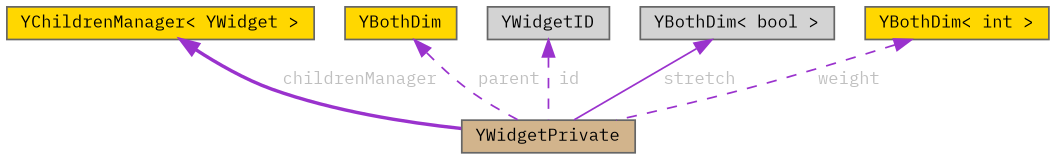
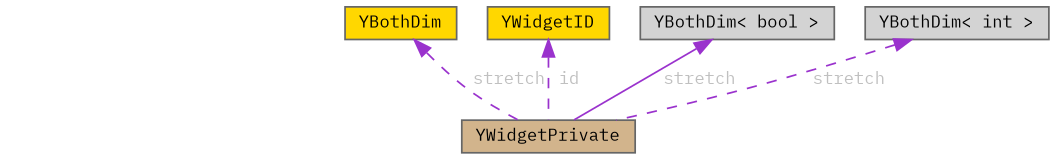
(161, 23) -> none
(548, 23) -> (548, 23)
(957, 23) -> (957, 23)
(505, 80) -> (505, 80)
(845, 80) -> (845, 80)
